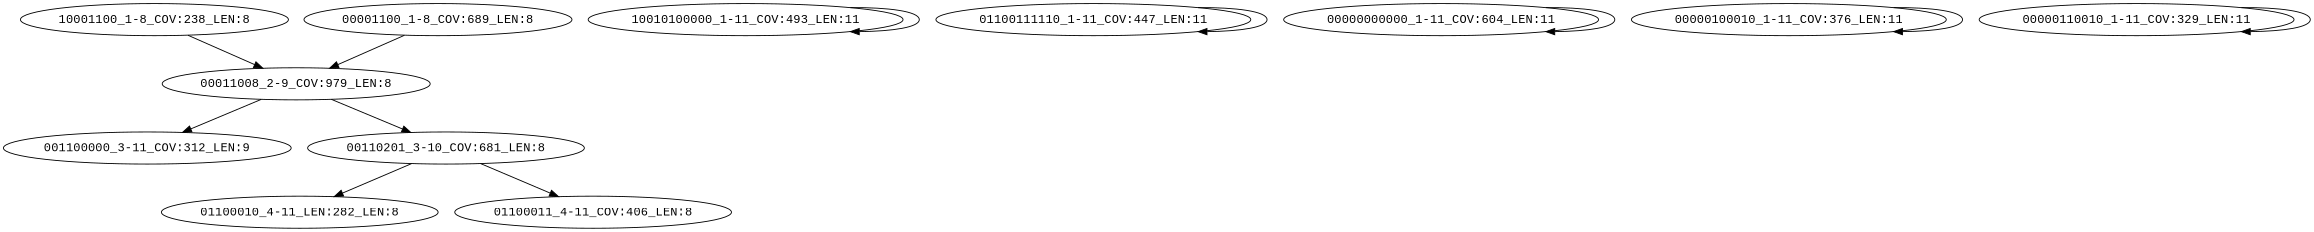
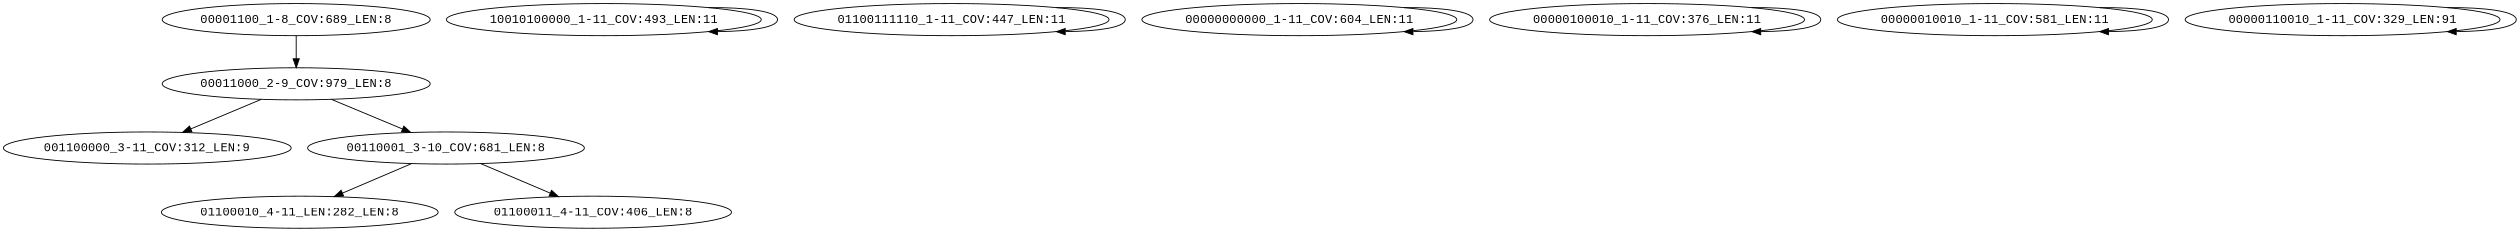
(154, 20) -> none
none -> (1995, 20)
(2137, 20) -> (2343, 20)
(296, 84) -> (296, 84)
(446, 148) -> (446, 148)
